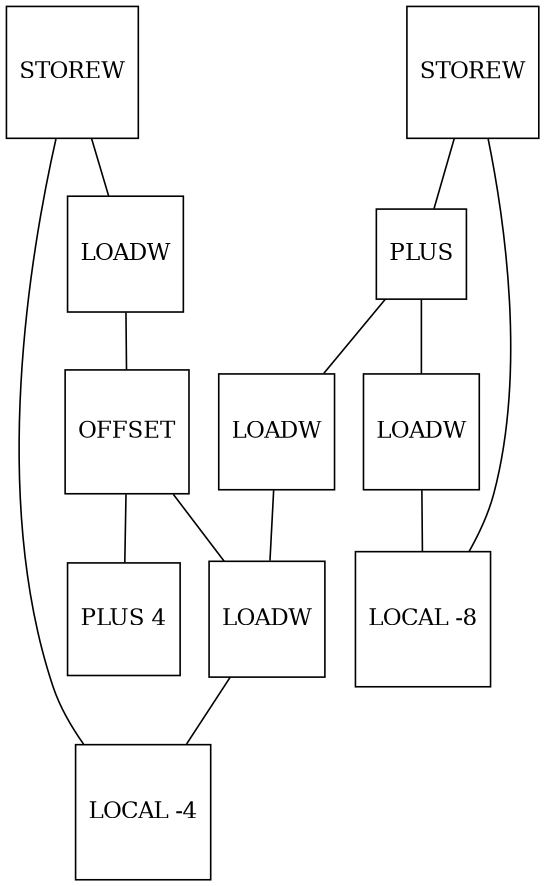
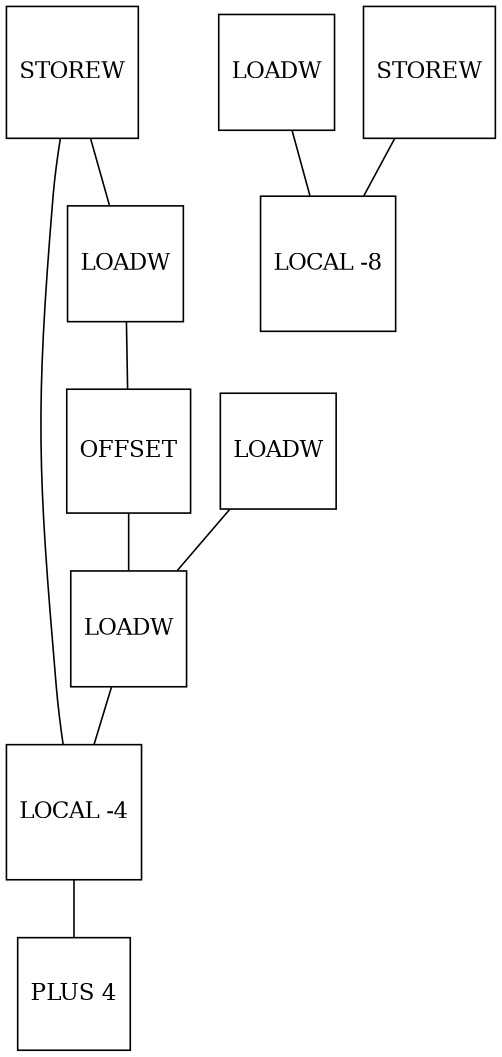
(421, 254) -> none
(125, 528) -> (74, 908)
